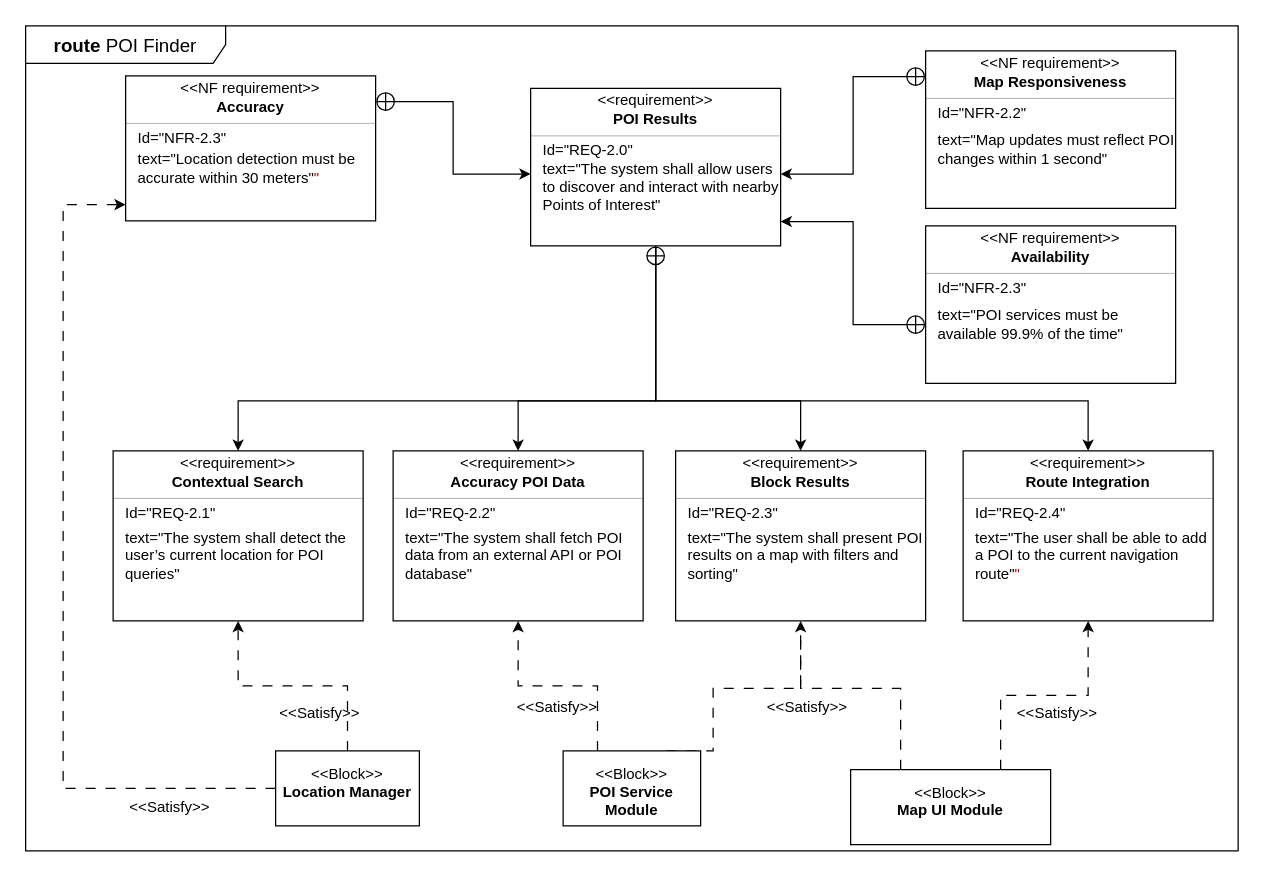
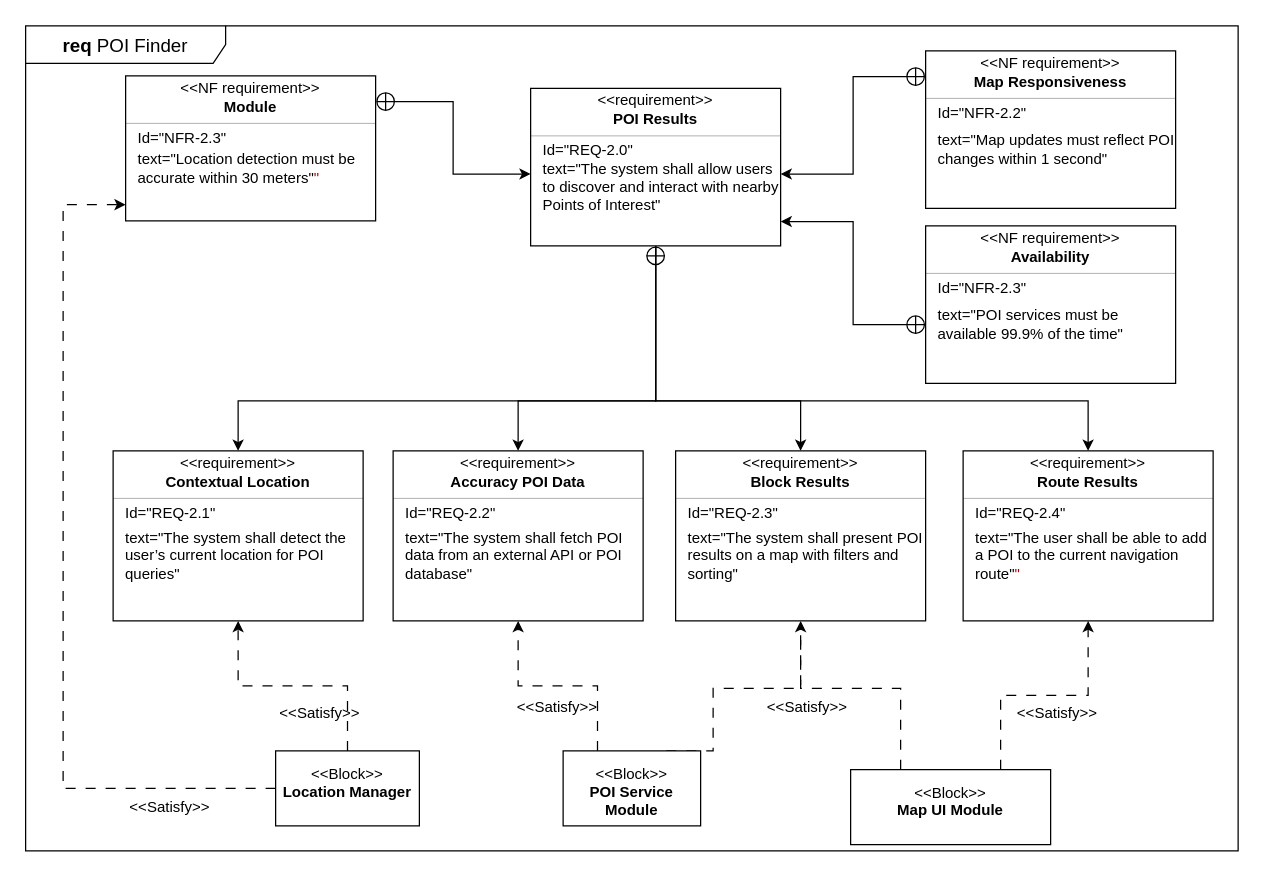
(126, 44) -> (126, 44)
(251, 107) -> (251, 107)
(238, 482) -> (238, 482)
(1088, 482) -> (1088, 482)
